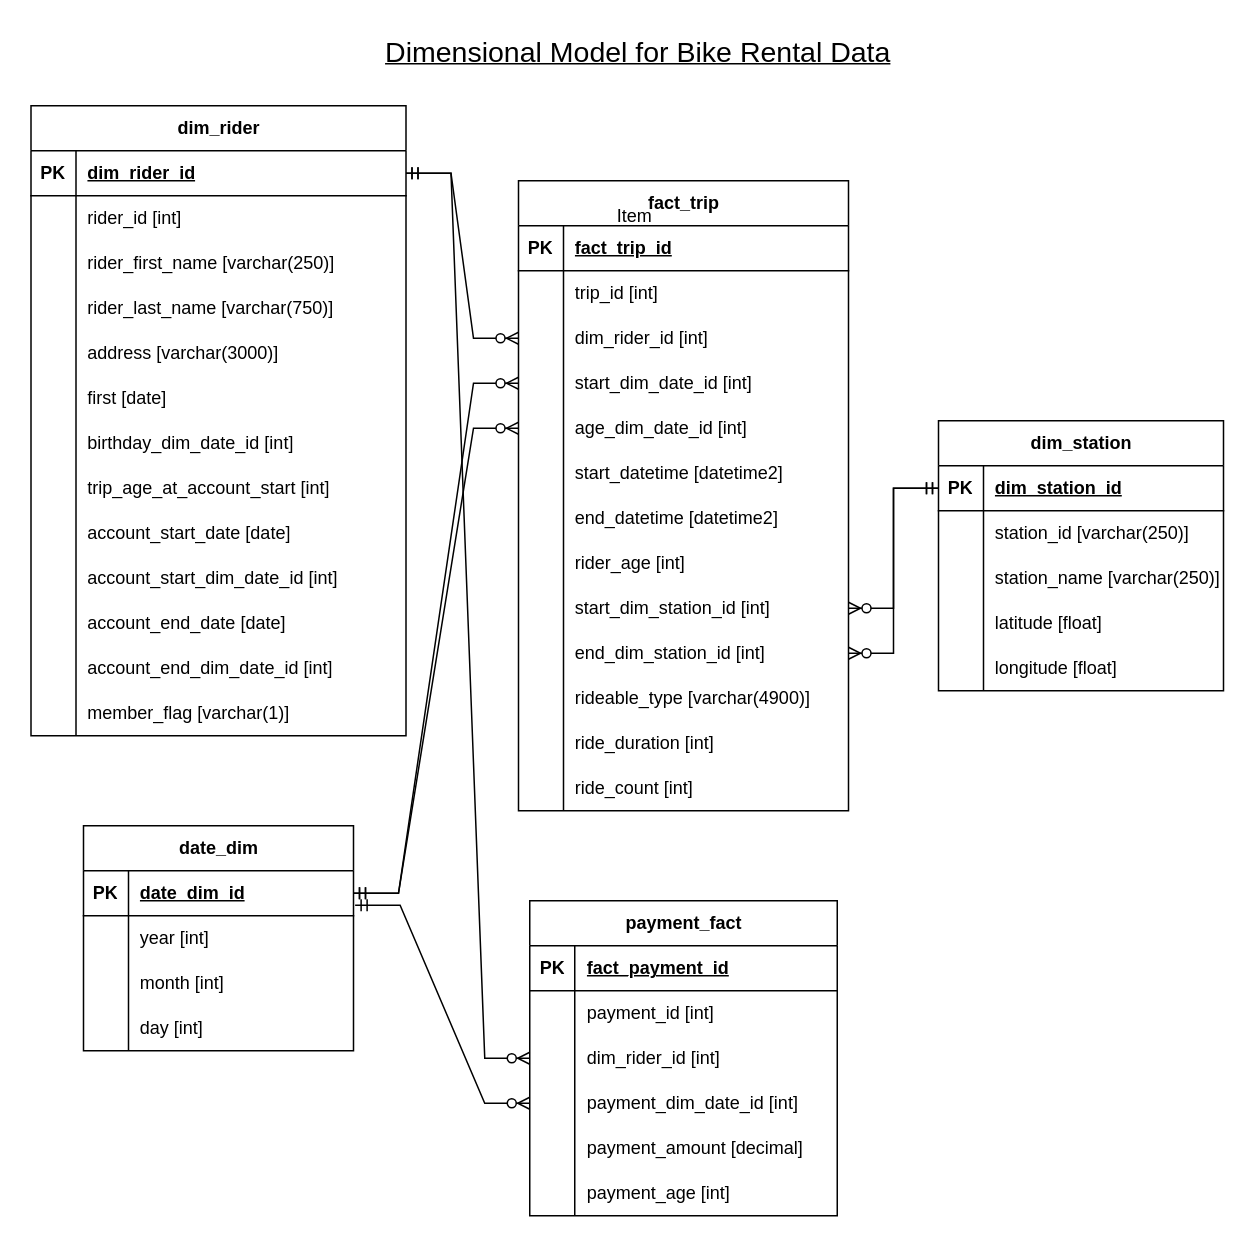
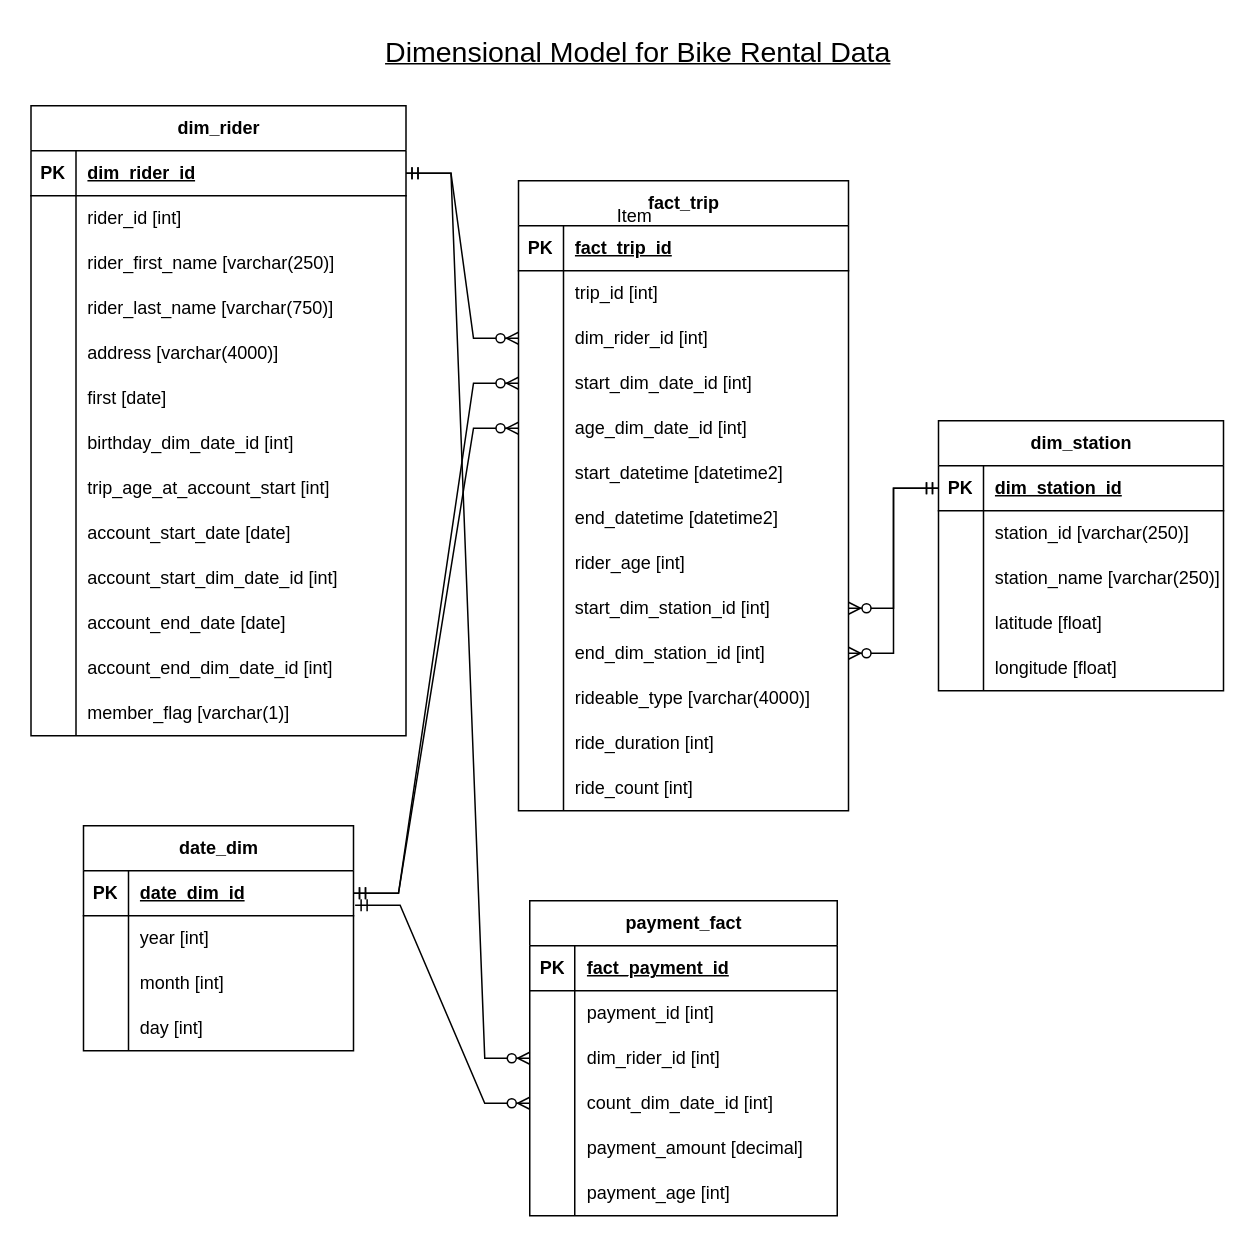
(201, 353) -> (201, 353)
(712, 698) -> (712, 698)
(704, 1103) -> (694, 1103)
